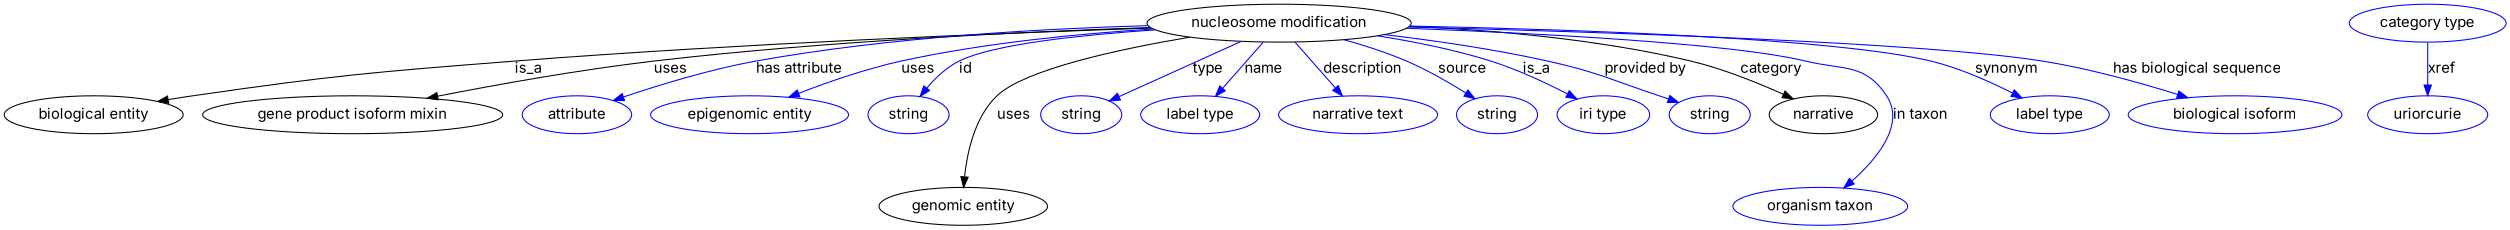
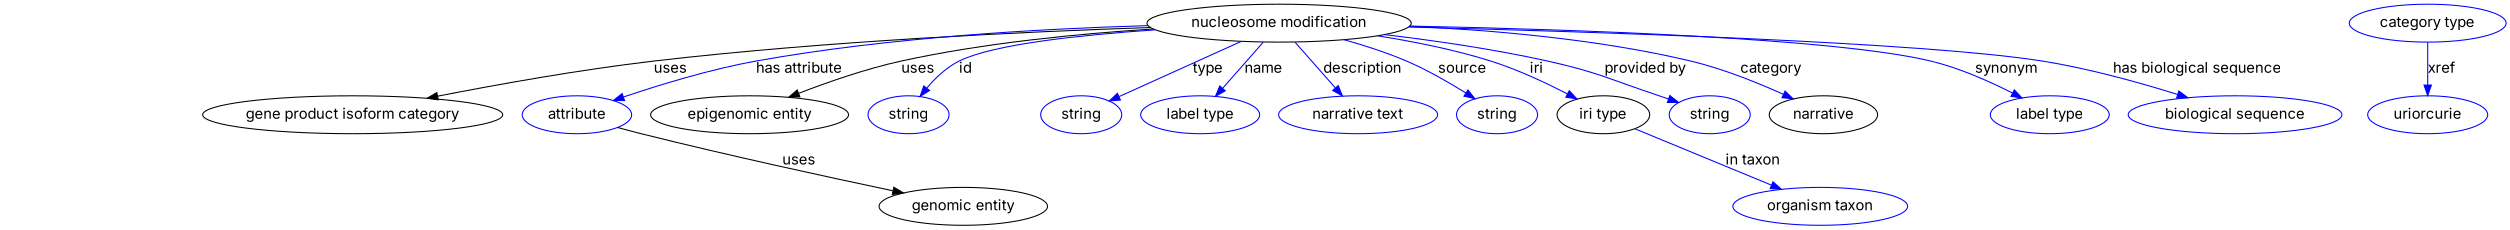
(1609, 45) -> (1600, 44)
(1702, 46) -> (1703, 157)
(973, 48) -> (973, 48)
(1537, 69) -> (1537, 69)
(1048, 70) -> (755, 161)
(94, 115) -> none
(353, 115) -> (353, 115)
(750, 115) -> (750, 115)
(1603, 115) -> (1603, 115)
(2235, 115) -> (2235, 115)
